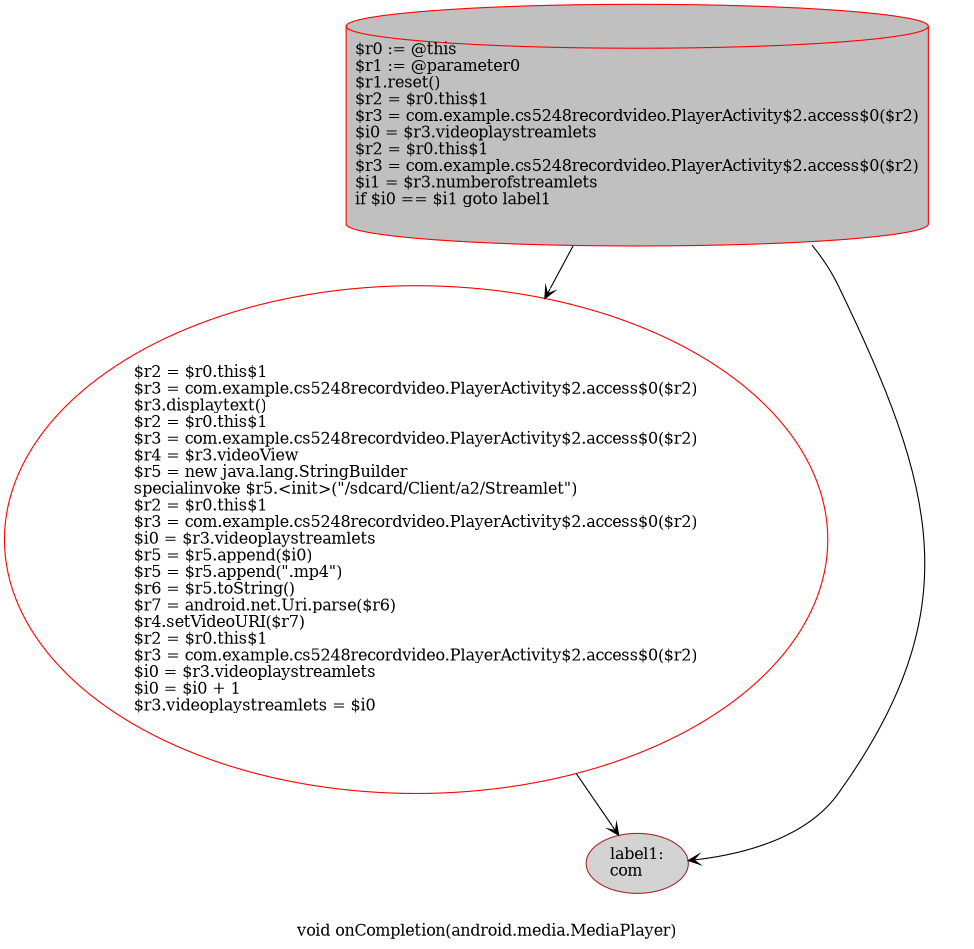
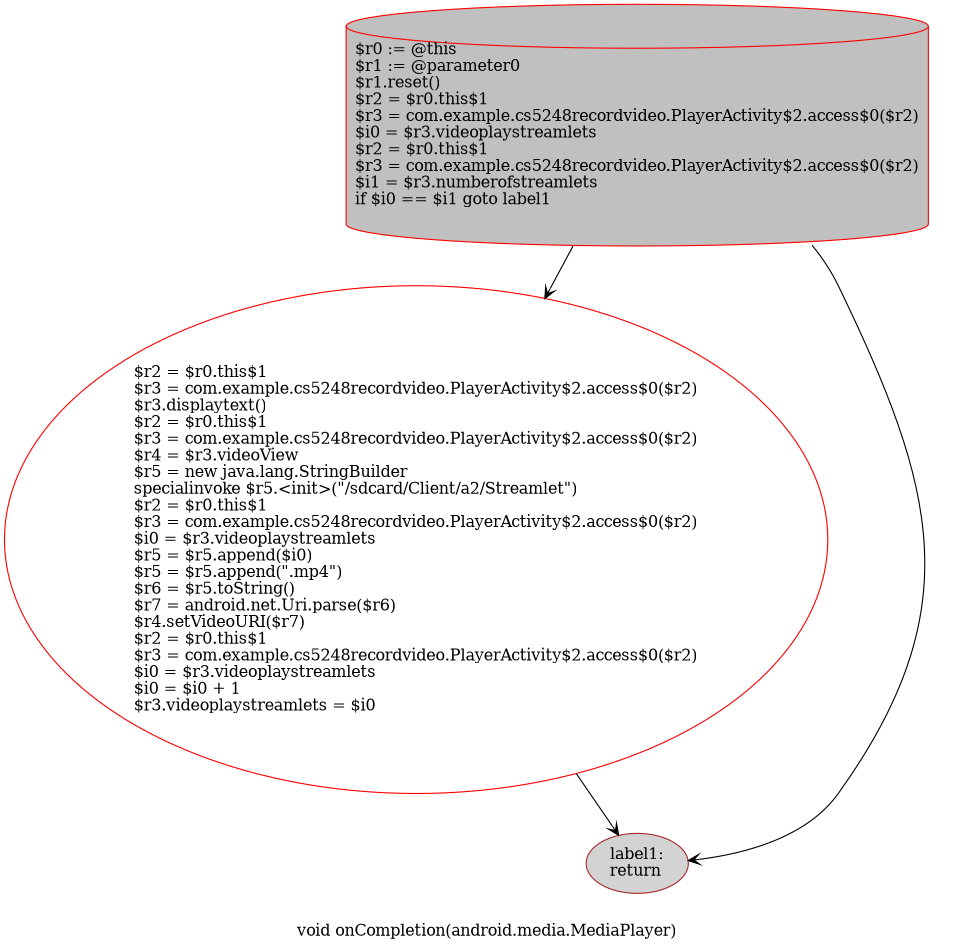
(637, 863) -> (637, 863)
